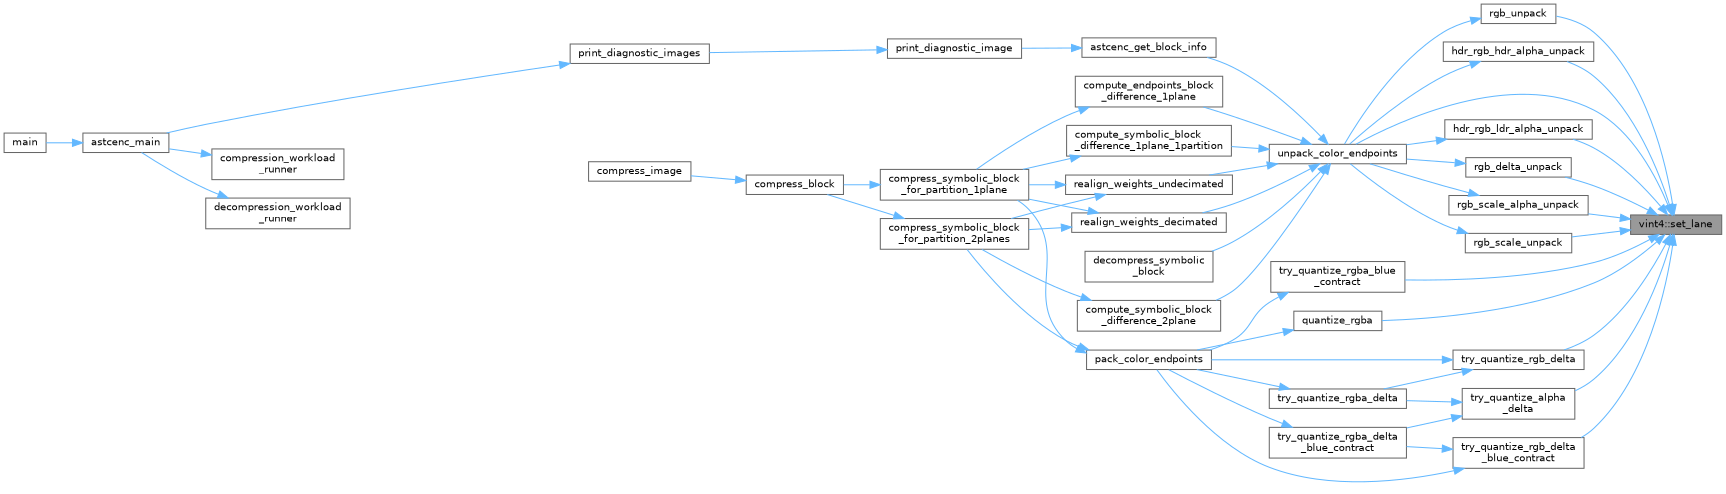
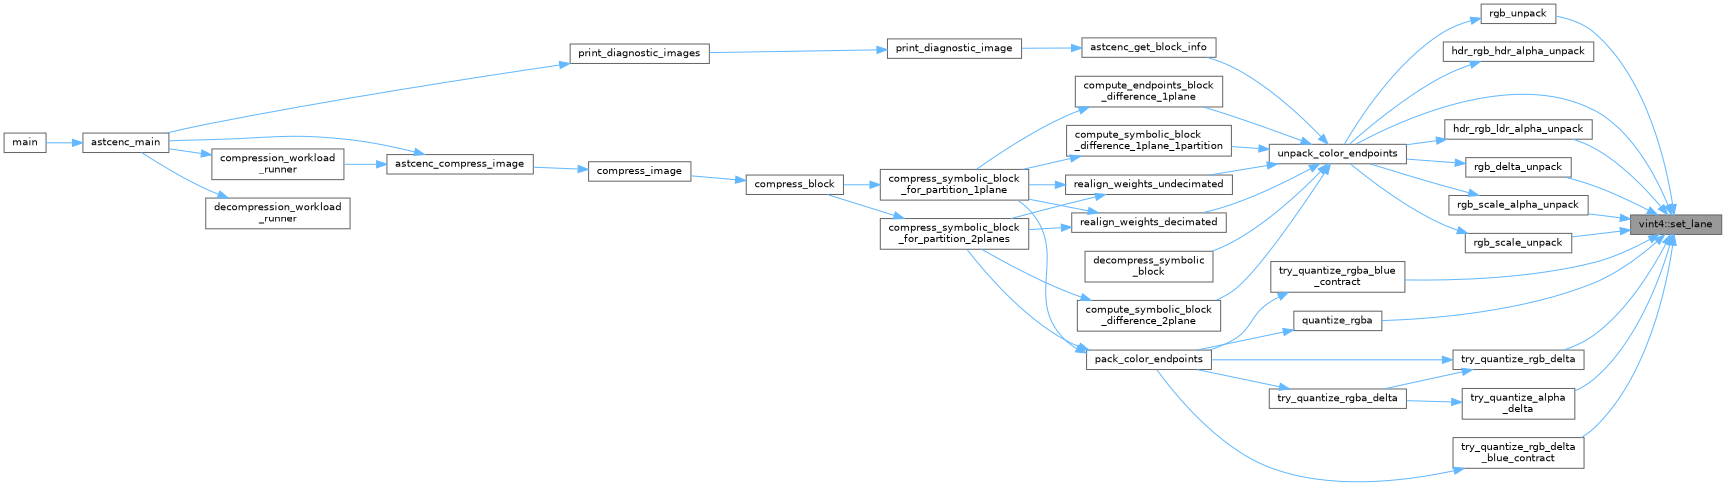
(1632, 122) -> none
none -> (460, 164)
(1338, 443) -> none
